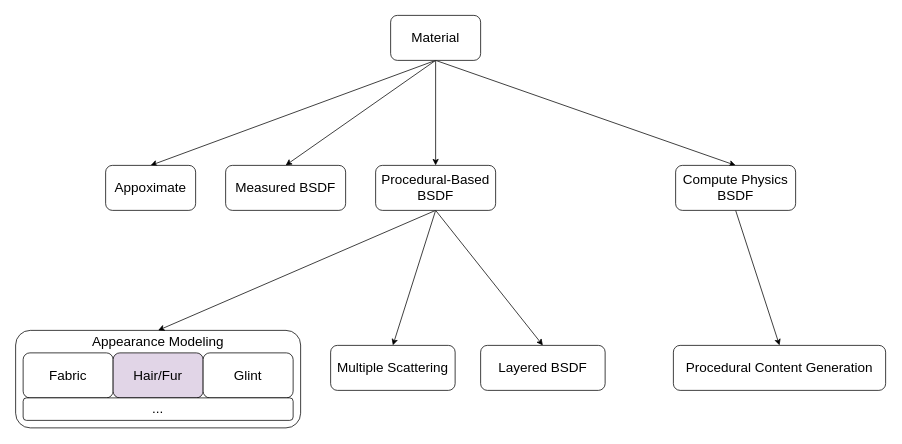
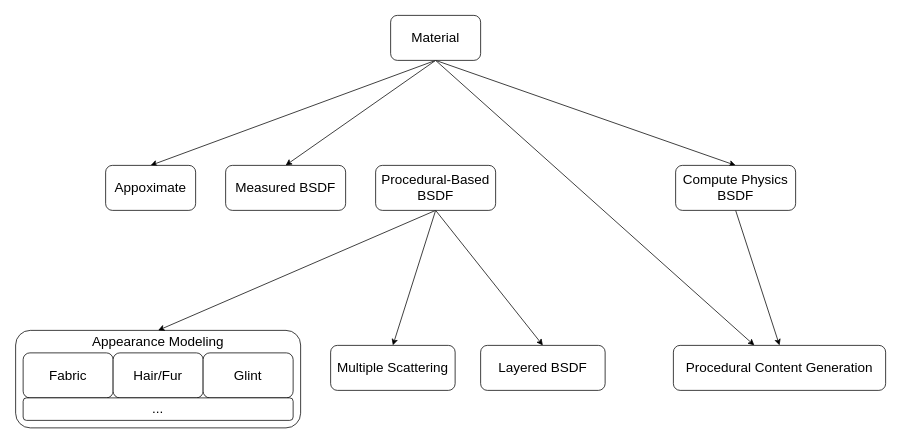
(435, 111) -> (594, 202)
(158, 375) -> (158, 375)
